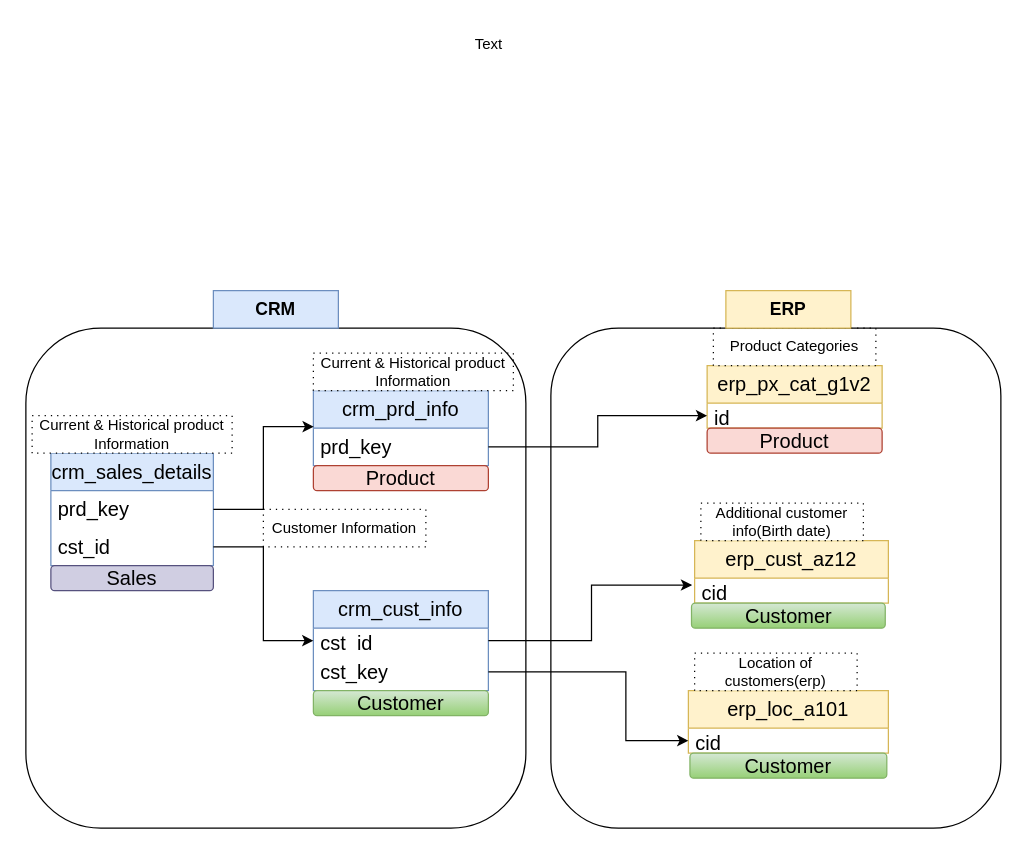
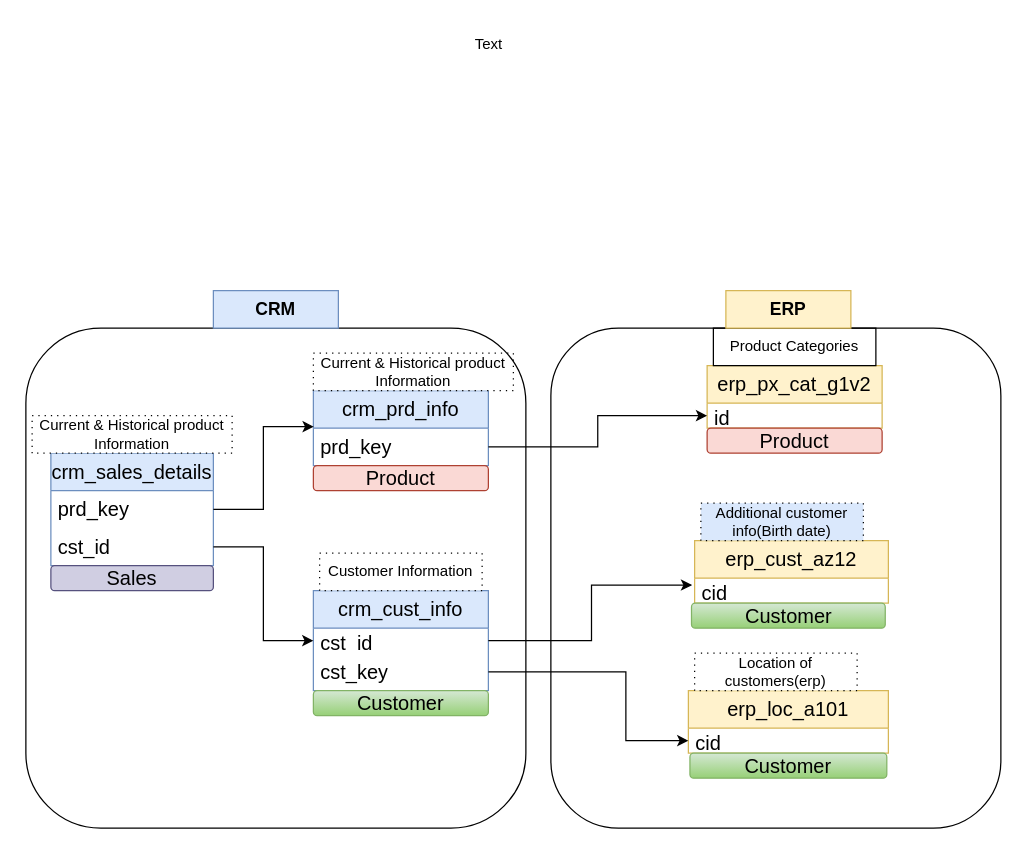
(794, 347) -> (794, 347)
(782, 522) -> (782, 522)
(344, 528) -> (401, 572)
